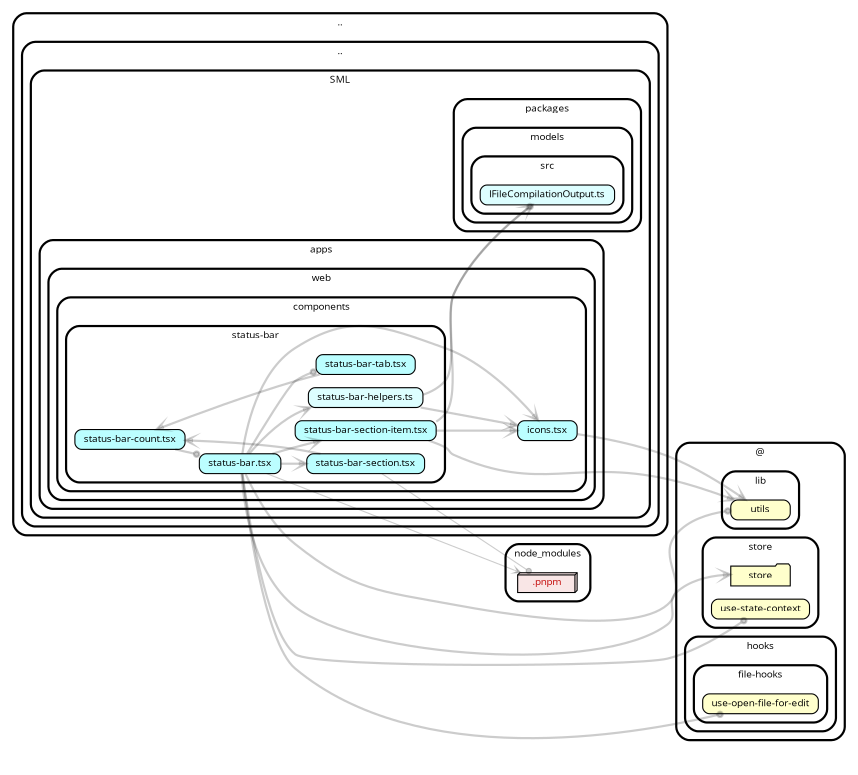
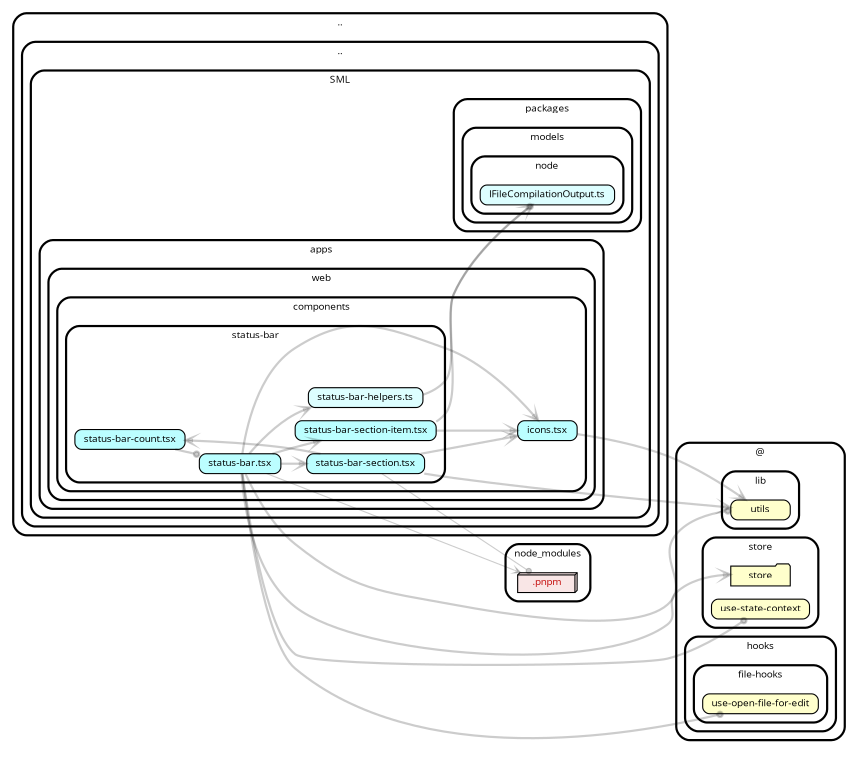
(547, 166) -> (547, 166)
(366, 365) -> none
(466, 416) -> (466, 445)
(577, 473) -> (611, 496)
